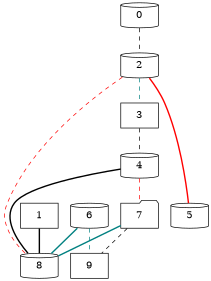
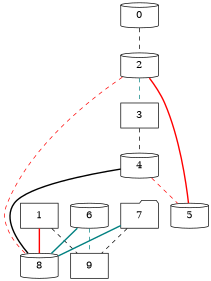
(140, 191) -> (165, 191)
none -> (61, 238)
(39, 241) -> (39, 241)
